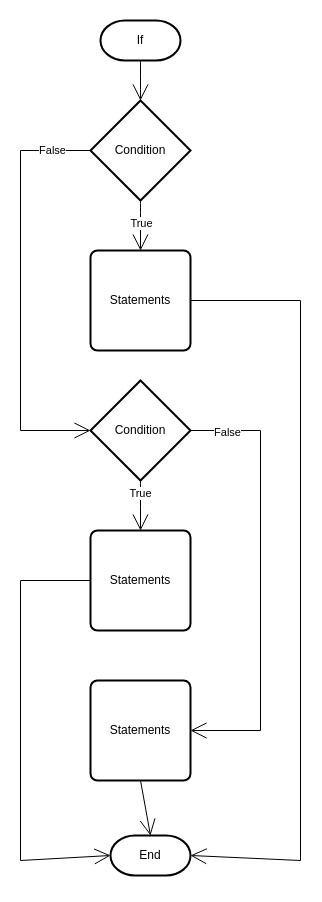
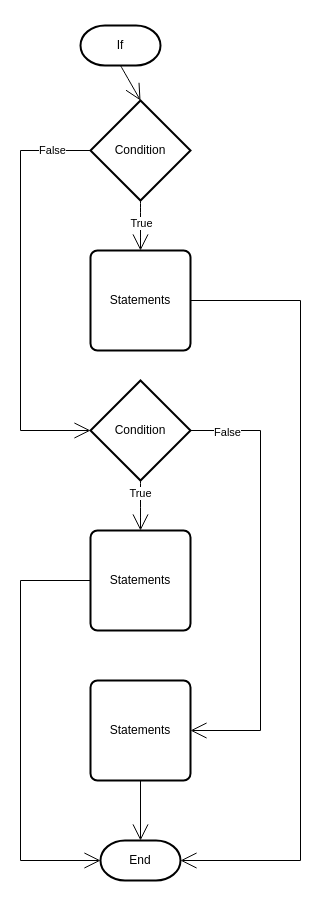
(141, 41) -> (121, 46)
(151, 856) -> (141, 861)
